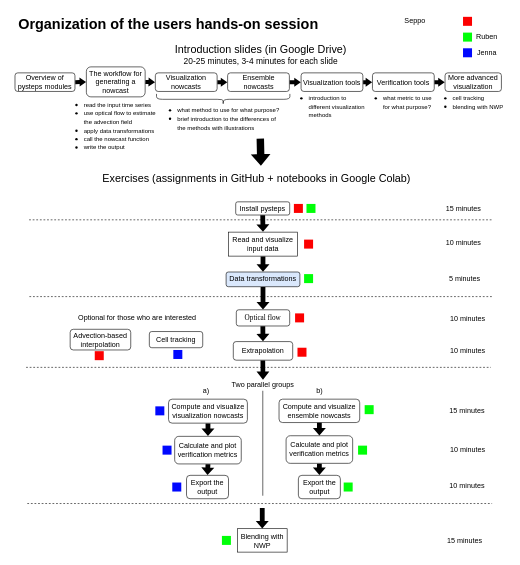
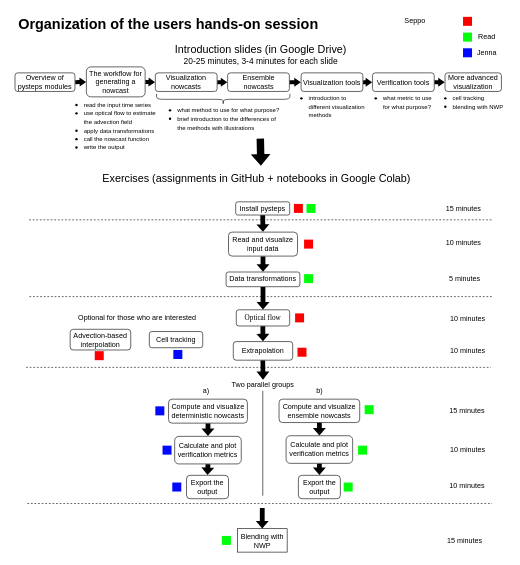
(487, 37) -> (487, 37)
(263, 244) -> (263, 244)
(263, 279) -> (263, 279)
(208, 411) -> (208, 411)
